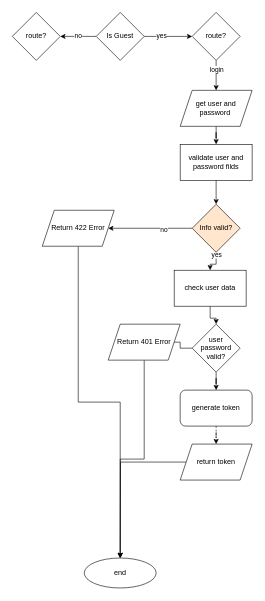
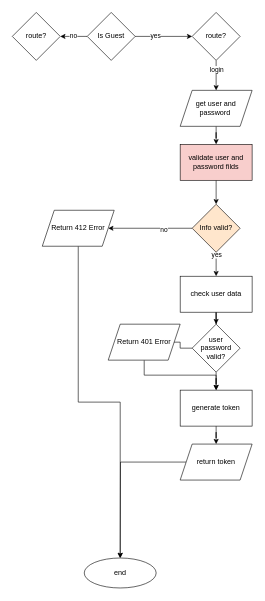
(120, 36) -> (111, 36)
(216, 162) -> (216, 162)
(78, 228) -> (78, 228)
(210, 288) -> (216, 294)
(216, 408) -> (216, 408)
(144, 427) -> (177, 375)
(216, 437) -> (216, 437)
